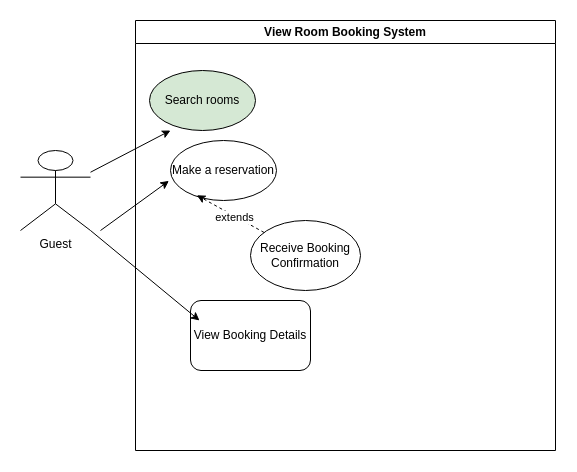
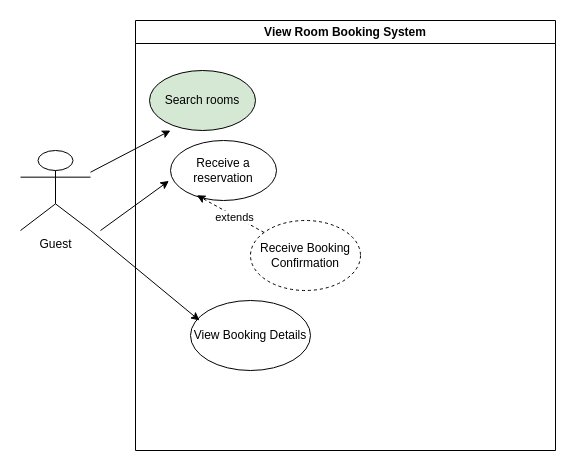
(224, 171) -> (224, 171)
(306, 256) -> (306, 256)
(251, 336) -> (251, 336)
